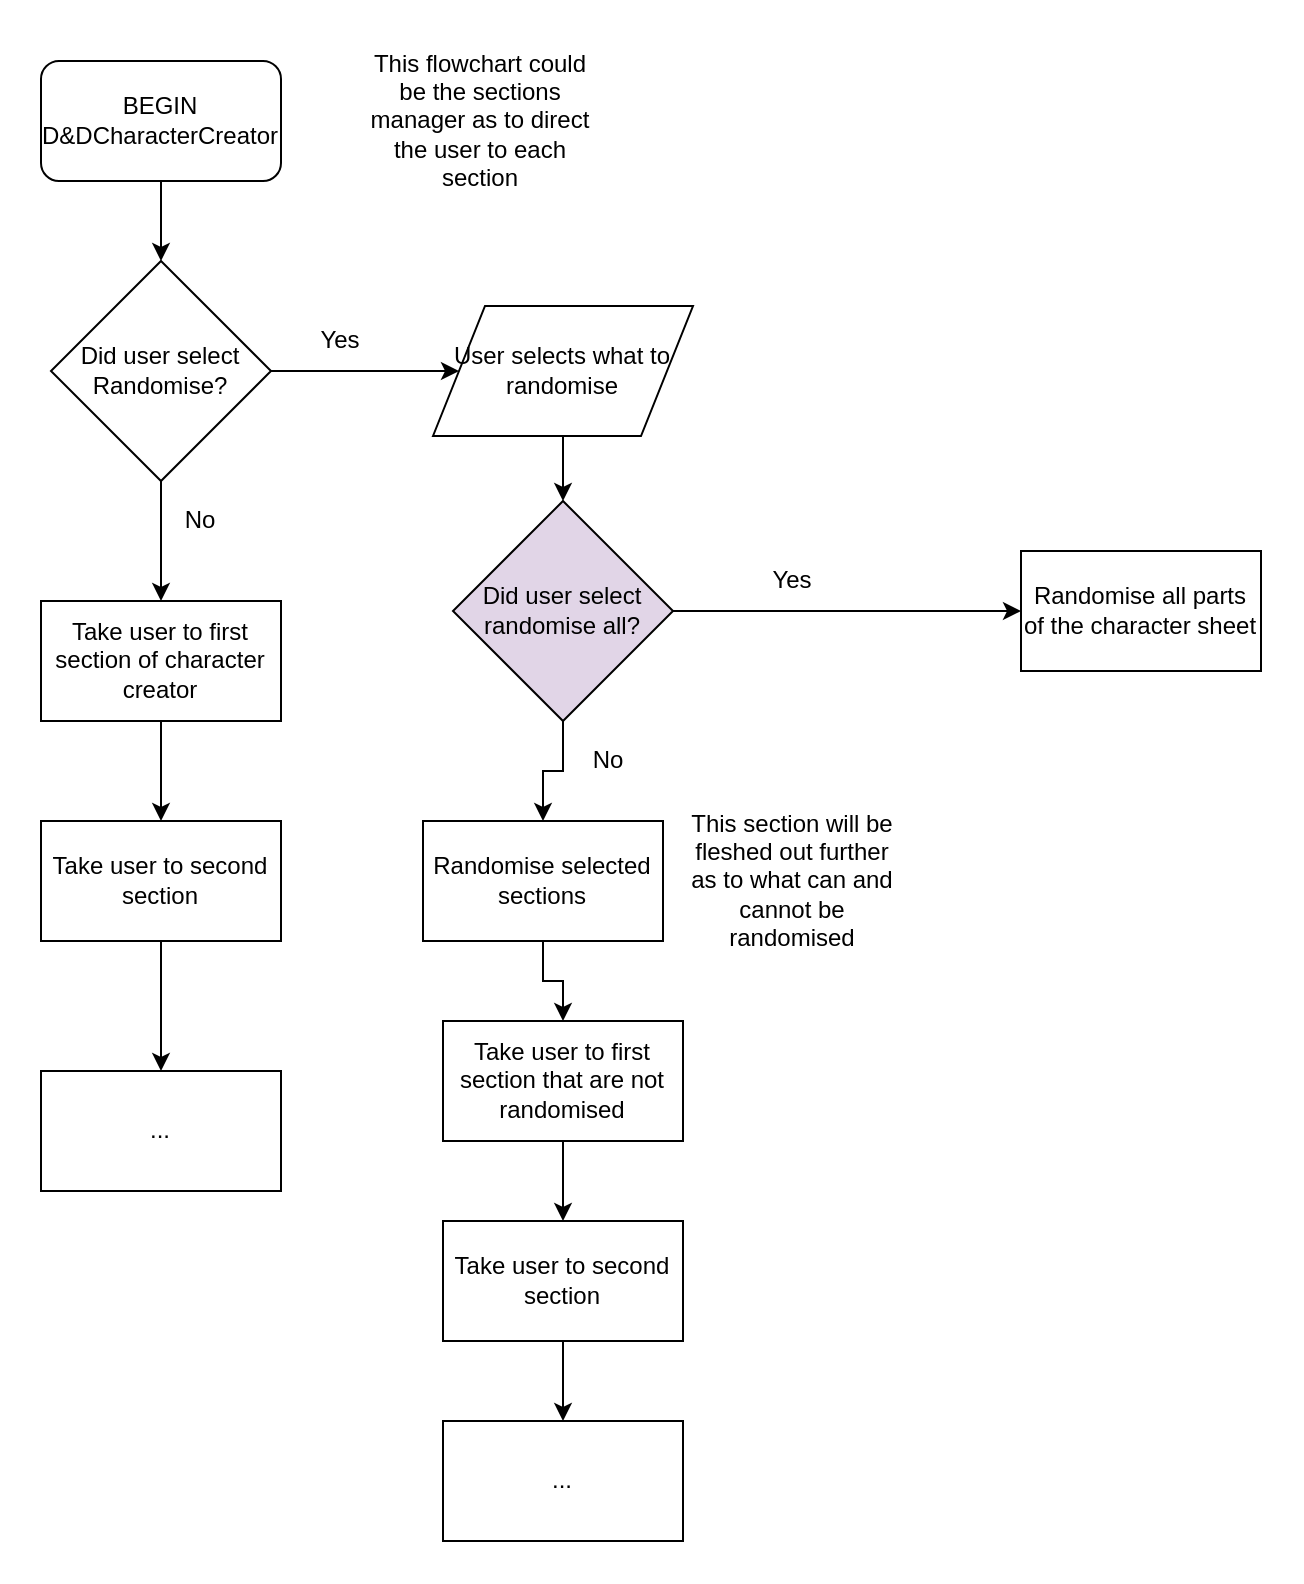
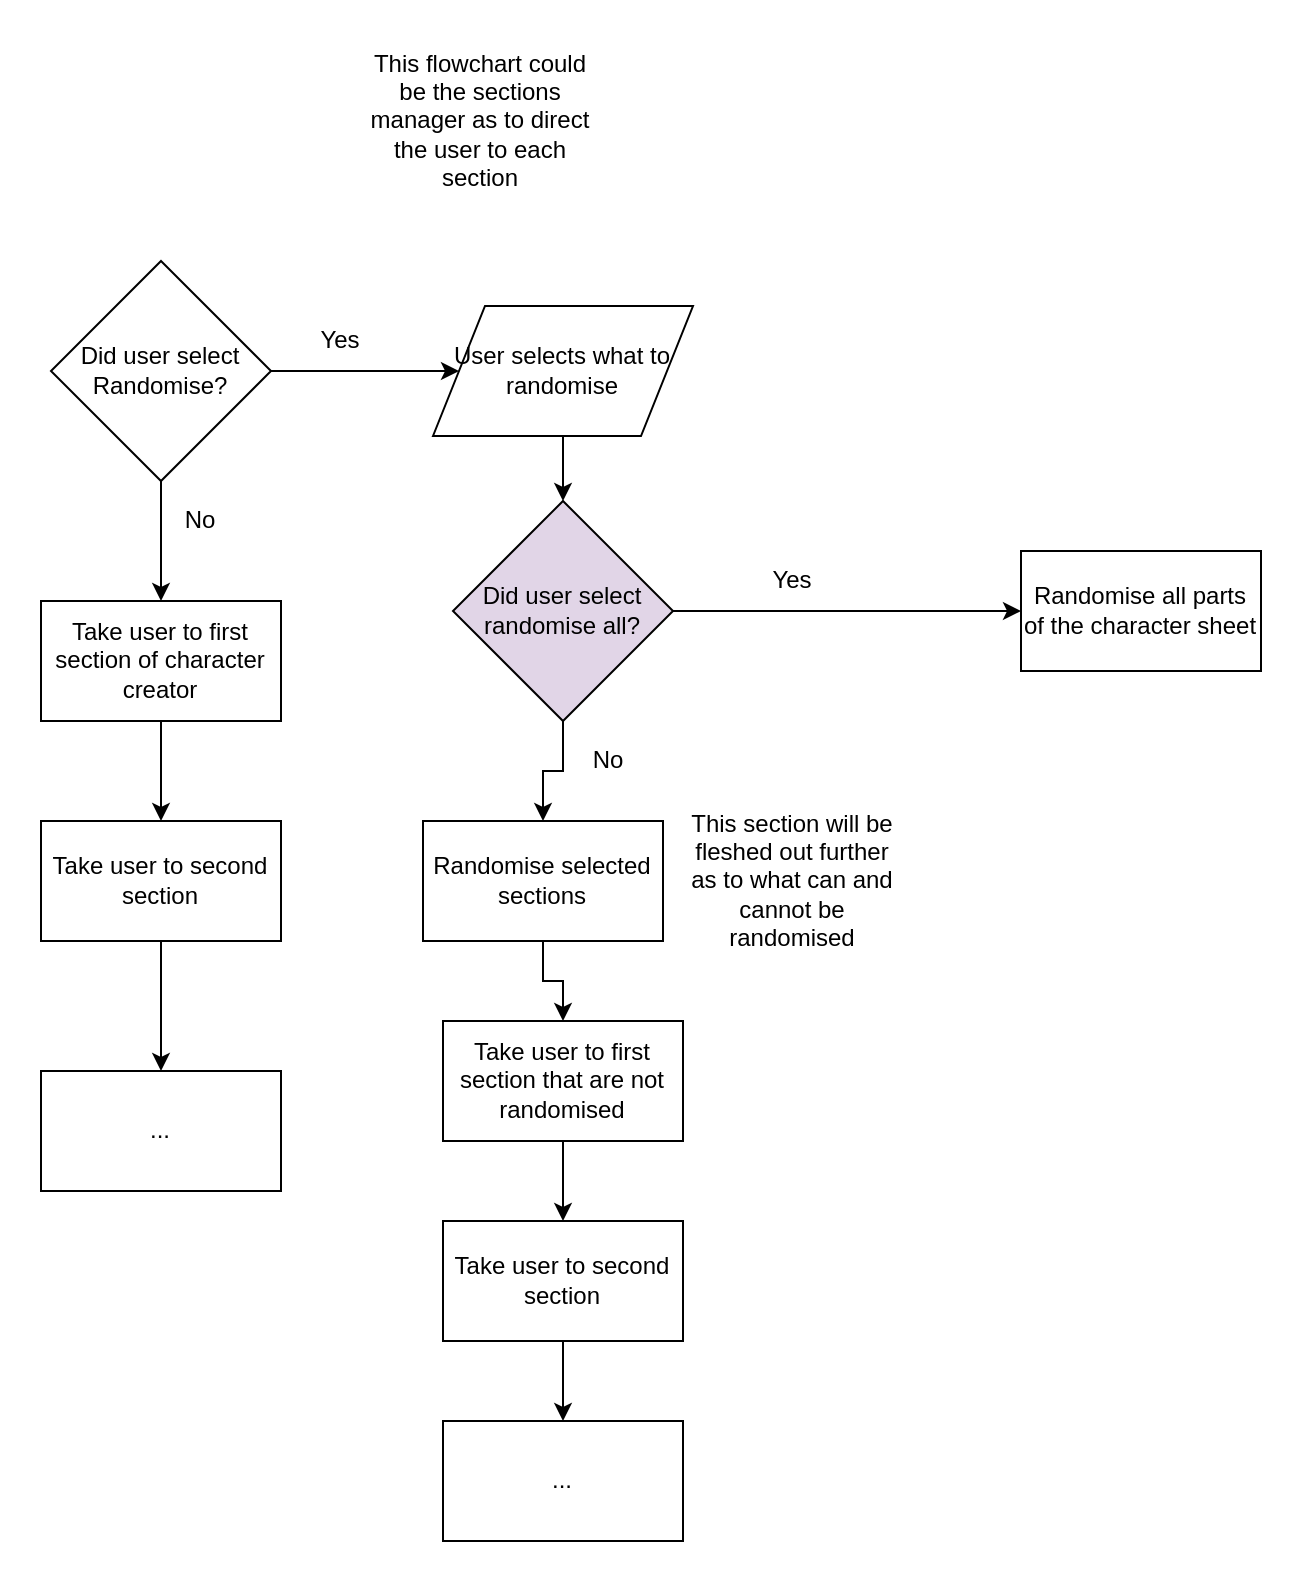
(161, 121) -> none
(161, 214) -> none
